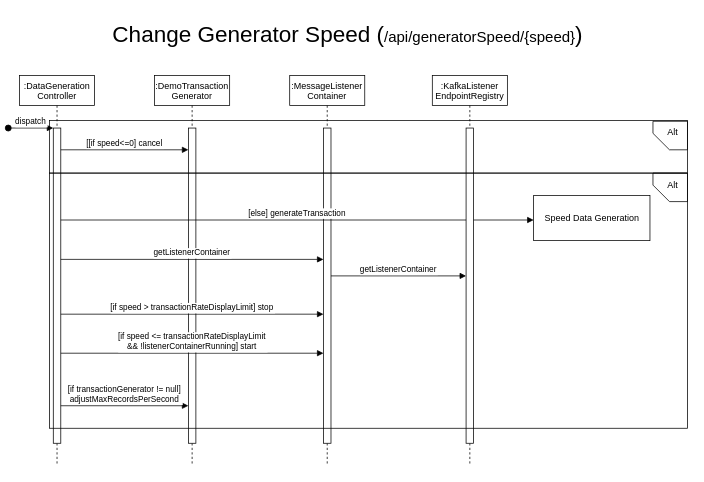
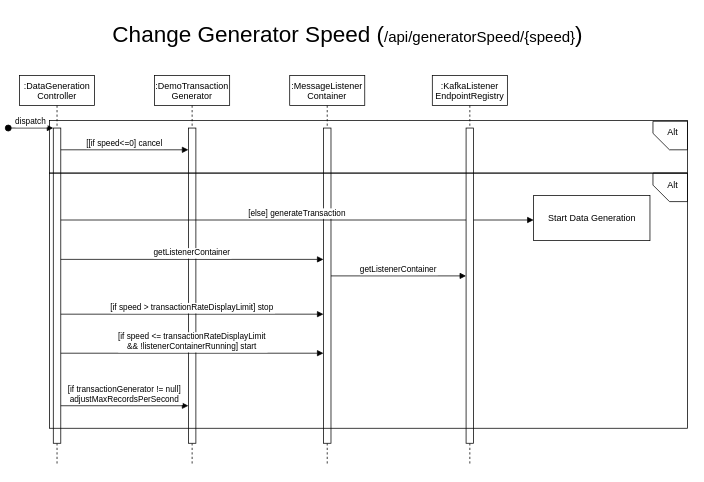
(592, 219) -> (592, 219)
